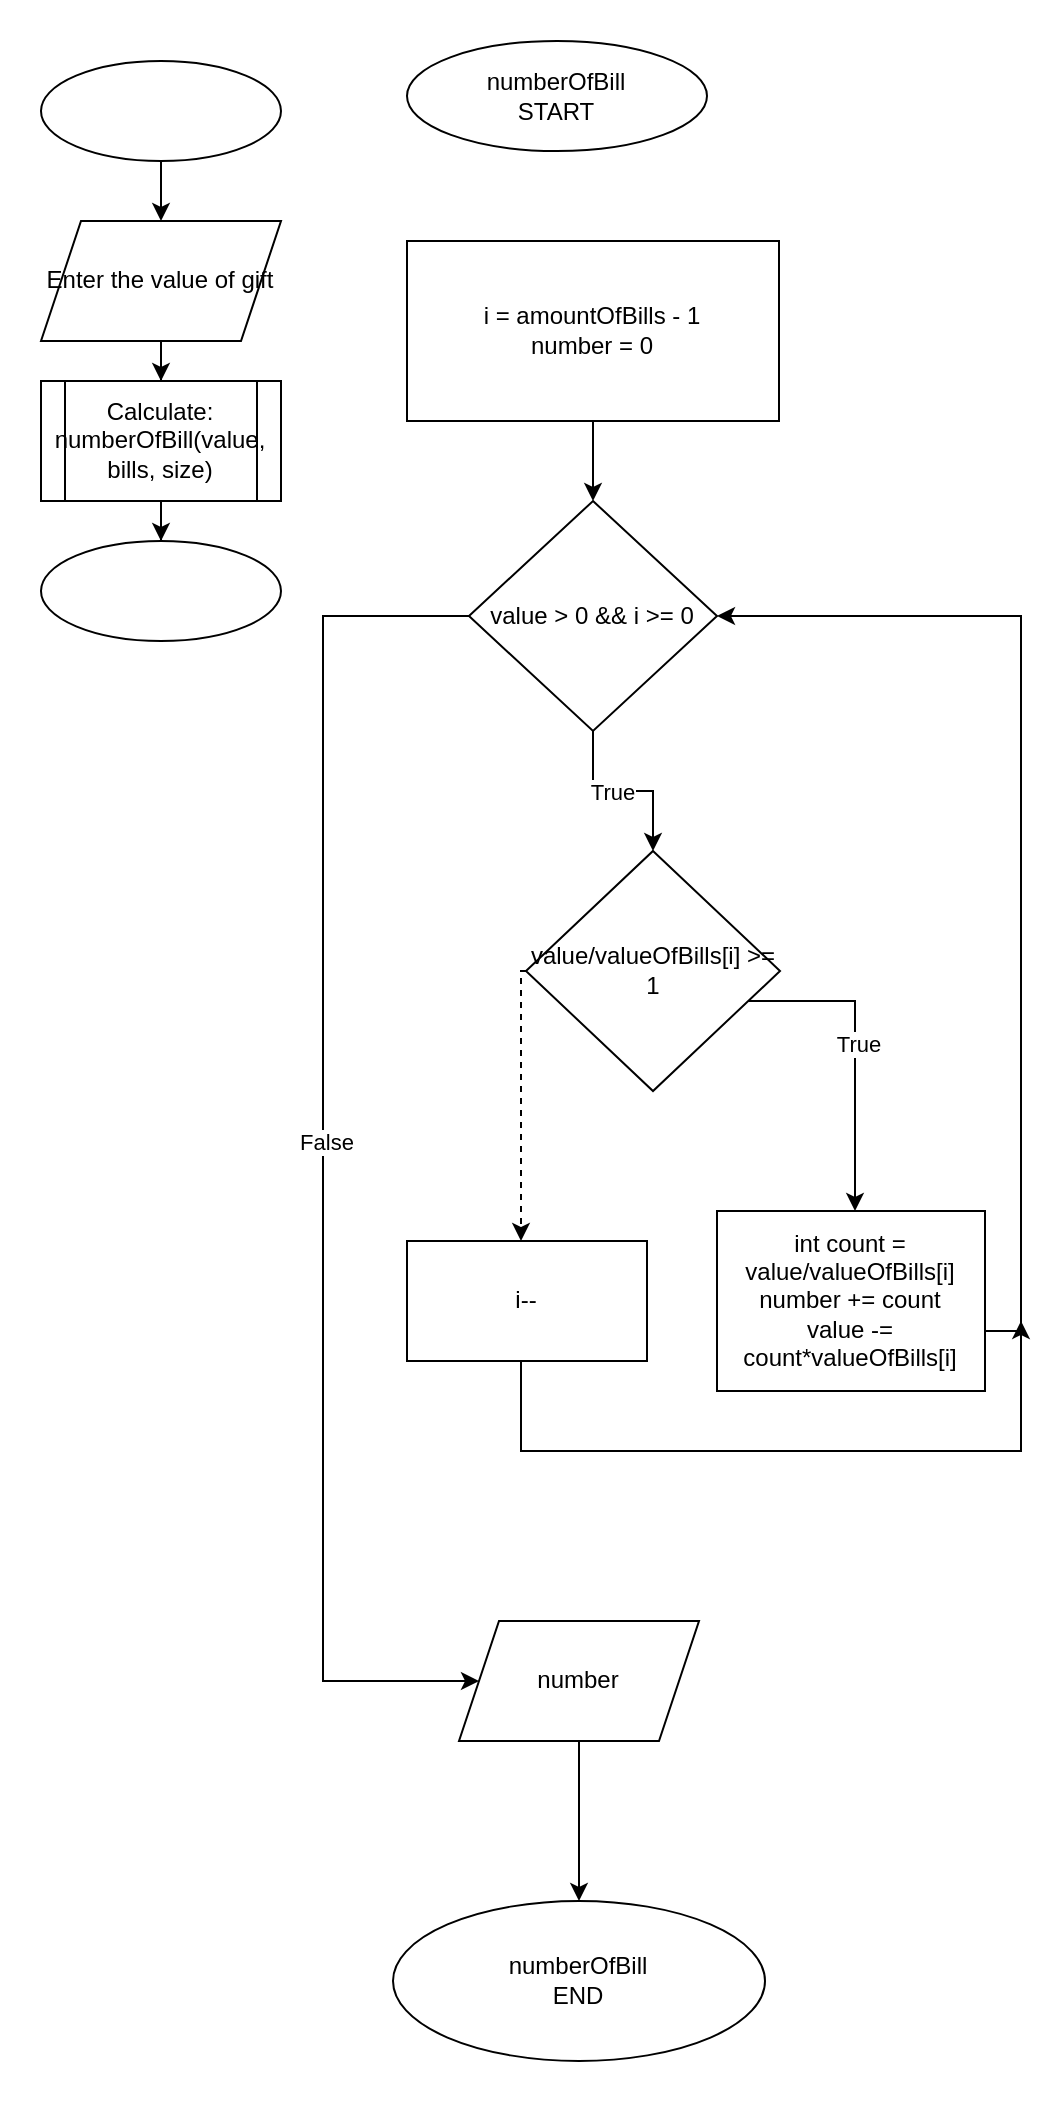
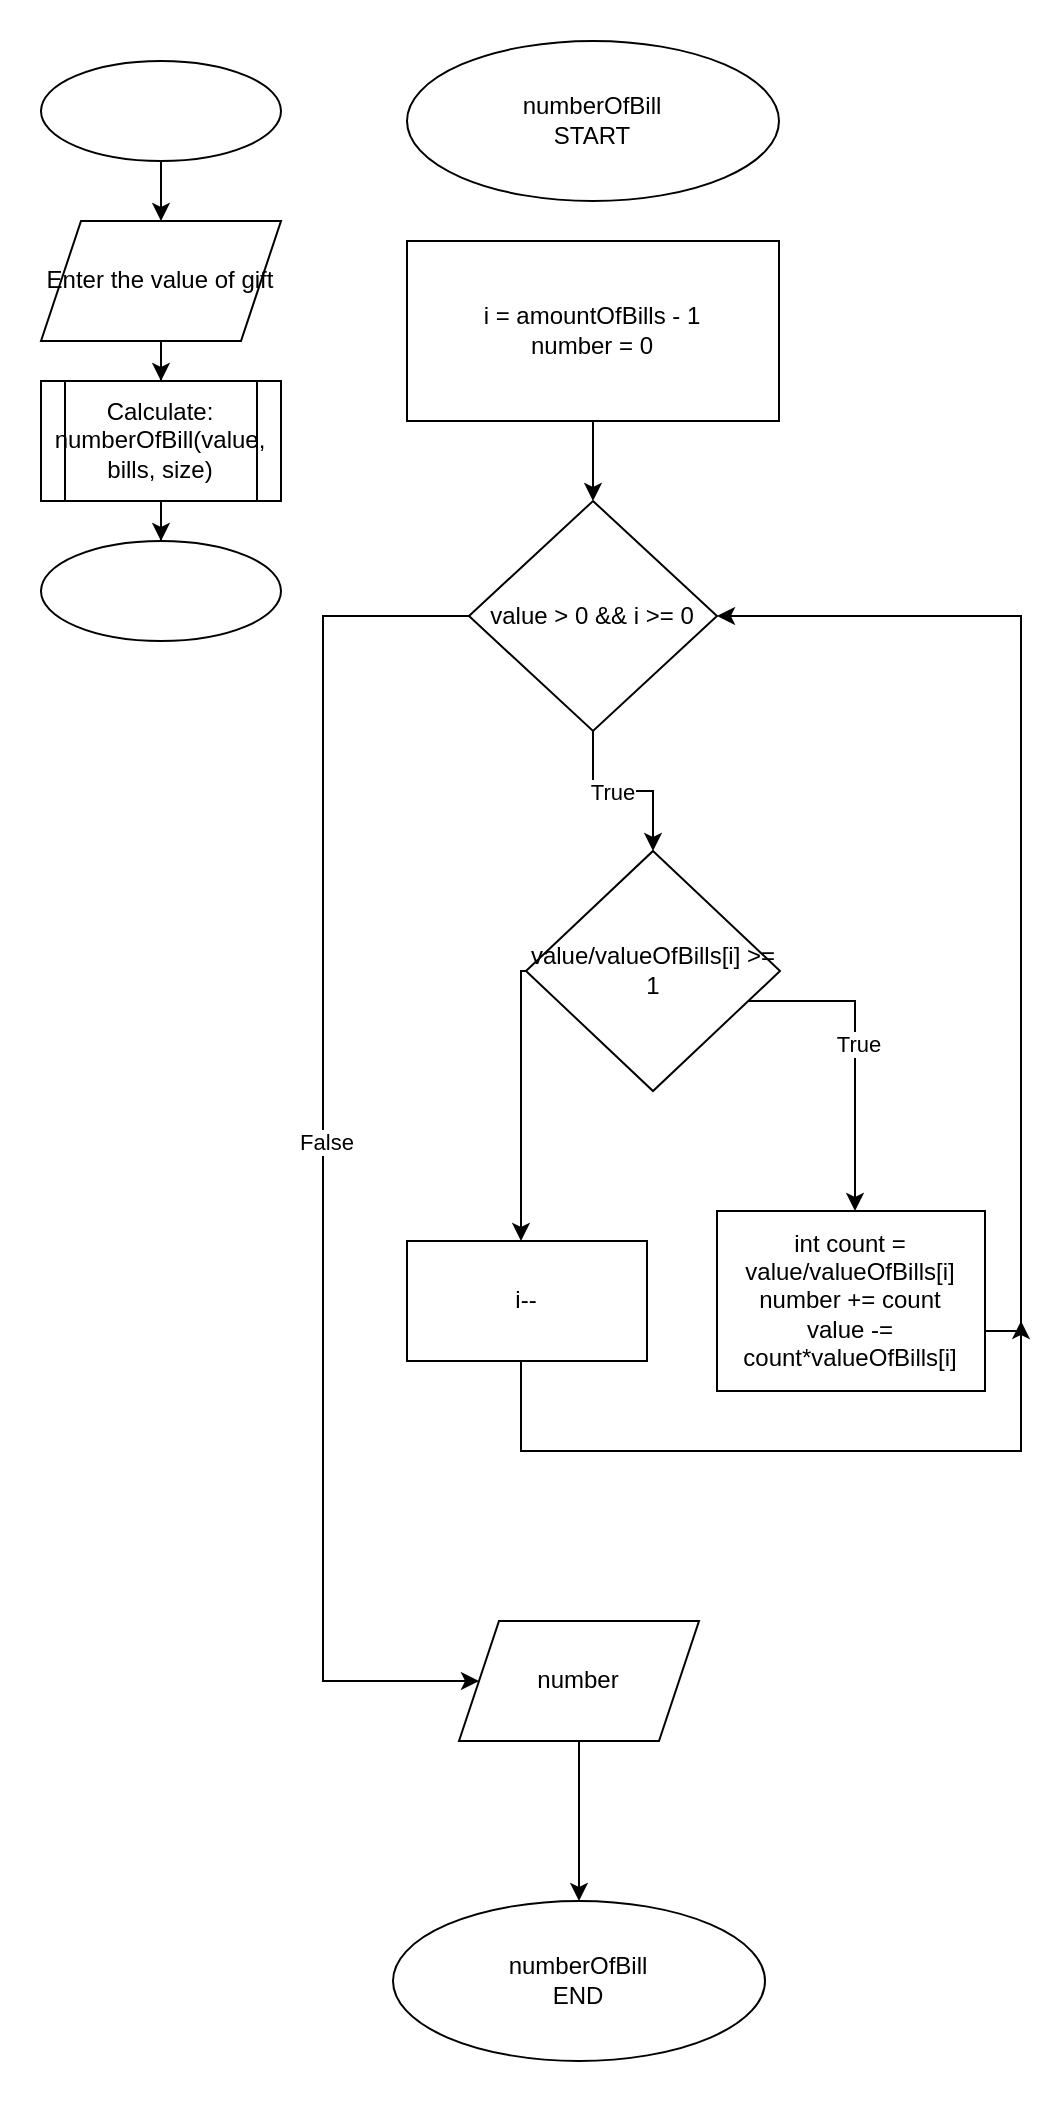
(557, 96) -> (593, 121)
(521, 1098) -> (521, 1098)
